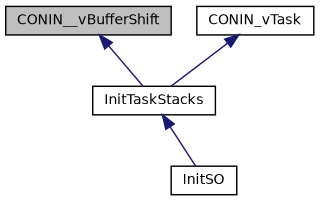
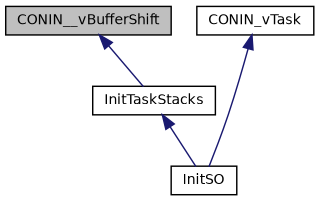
(199, 65) -> (230, 108)
